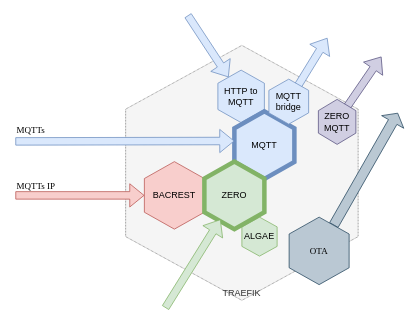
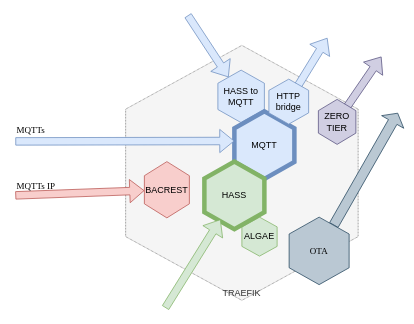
(241, 96) -> (241, 96)
(289, 102) -> (289, 102)
(337, 122) -> (337, 122)
(174, 195) -> (167, 190)
(234, 195) -> (234, 195)
